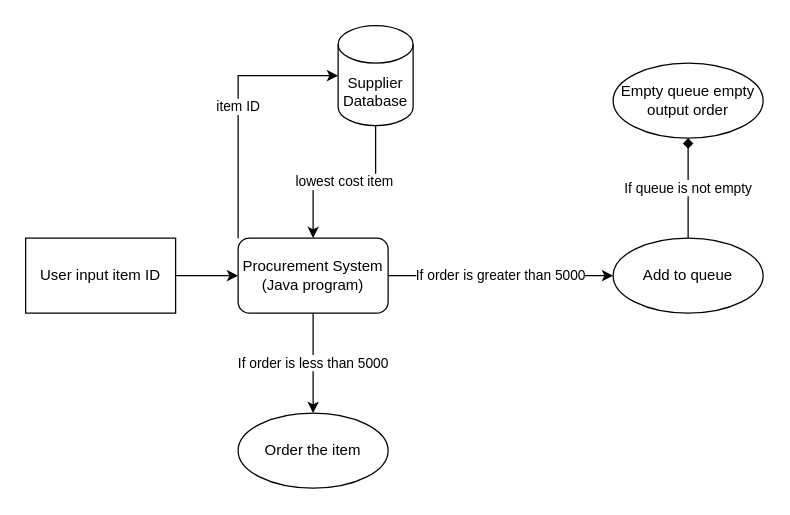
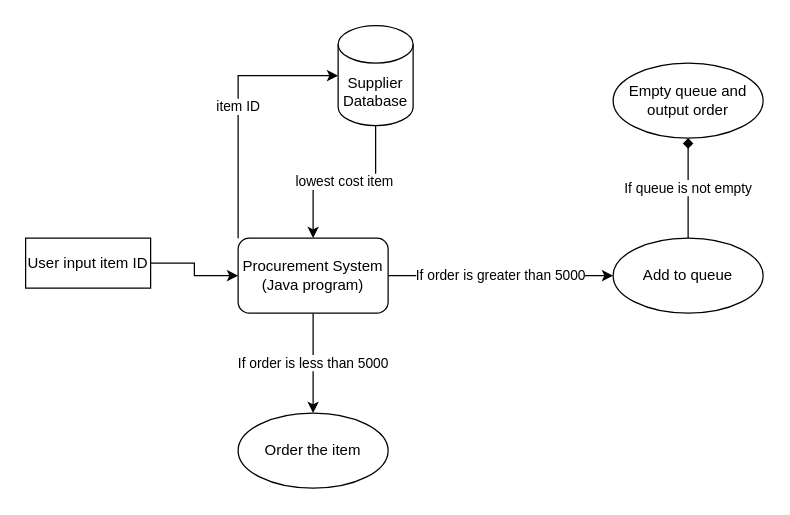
(688, 101) -> (688, 101)
(101, 276) -> (88, 263)
